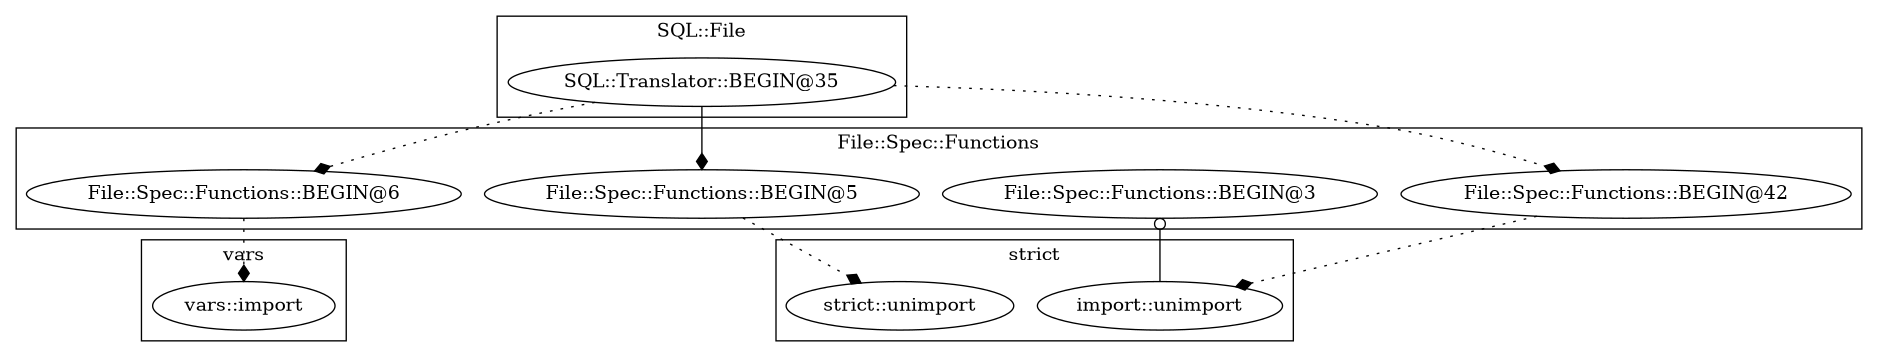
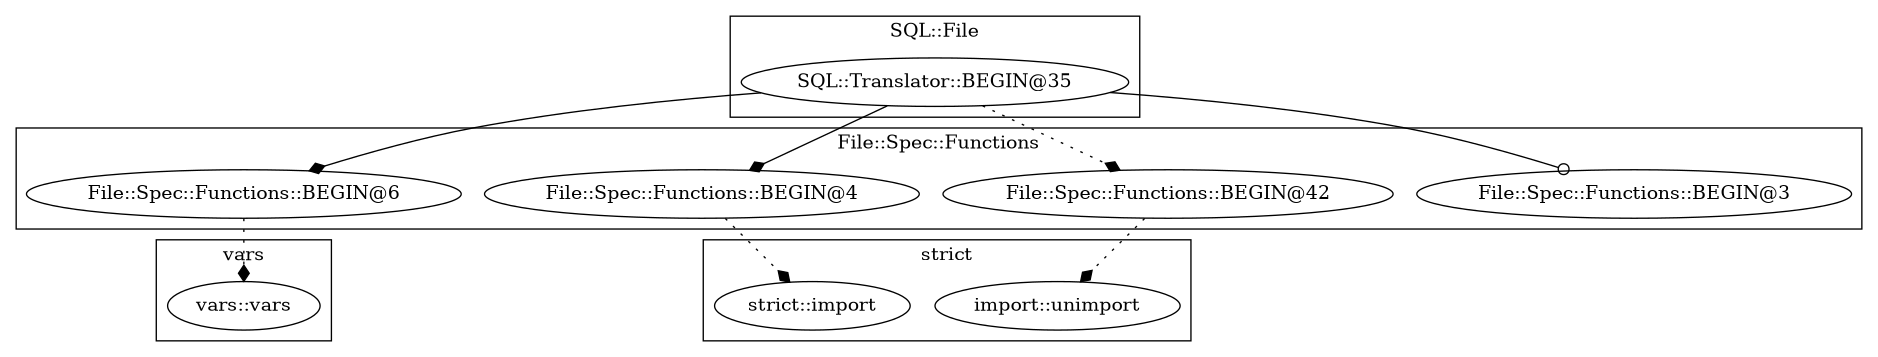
(435, 137) -> (541, 117)
(702, 194) -> (702, 194)
(1160, 255) -> (1337, 117)
(244, 306) -> (244, 306)
(900, 306) -> (812, 306)
